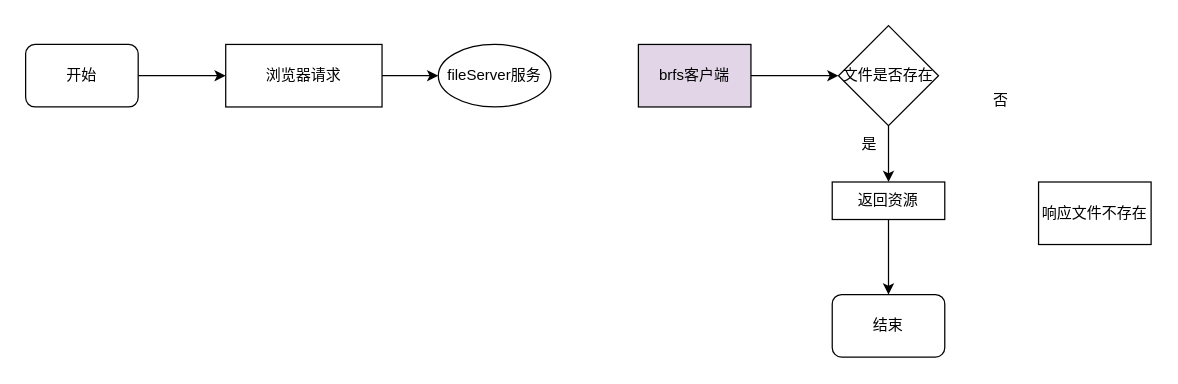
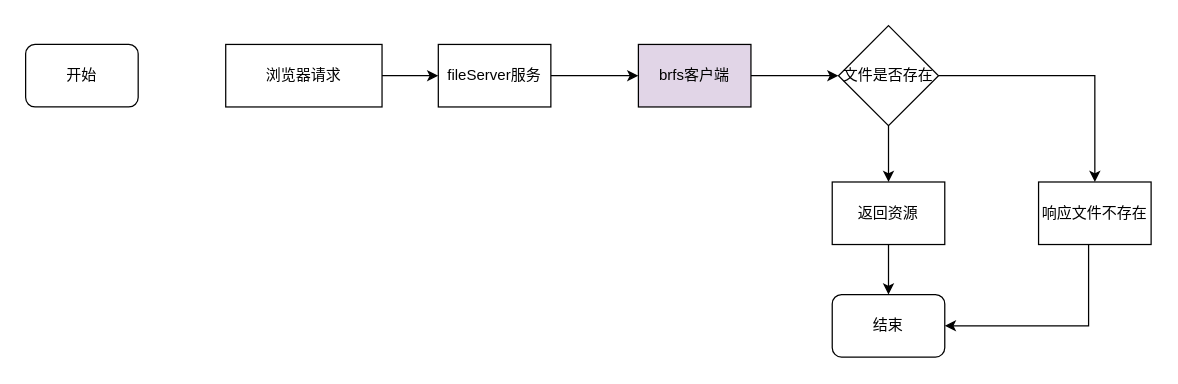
(177, 76) -> none
(494, 76) -> (494, 76)
none -> (590, 76)
none -> (1065, 76)
(1001, 101) -> none
(869, 144) -> none
(888, 201) -> (888, 213)
none -> (1061, 326)
